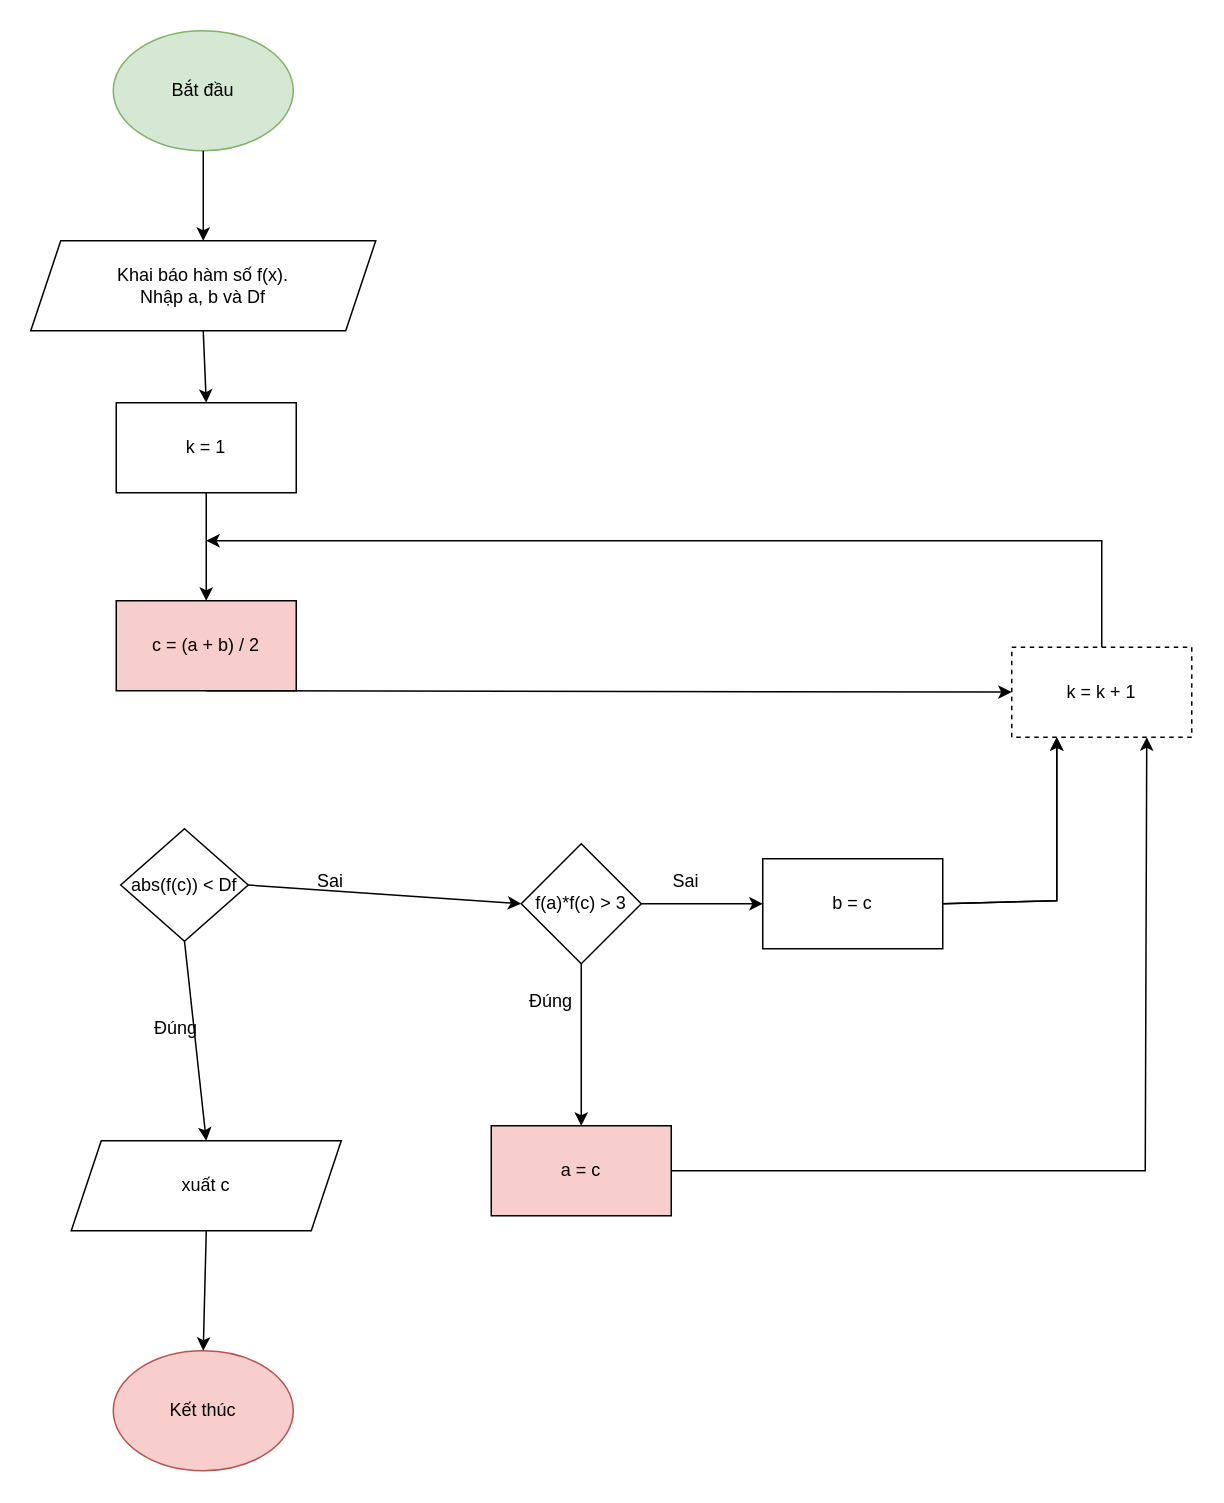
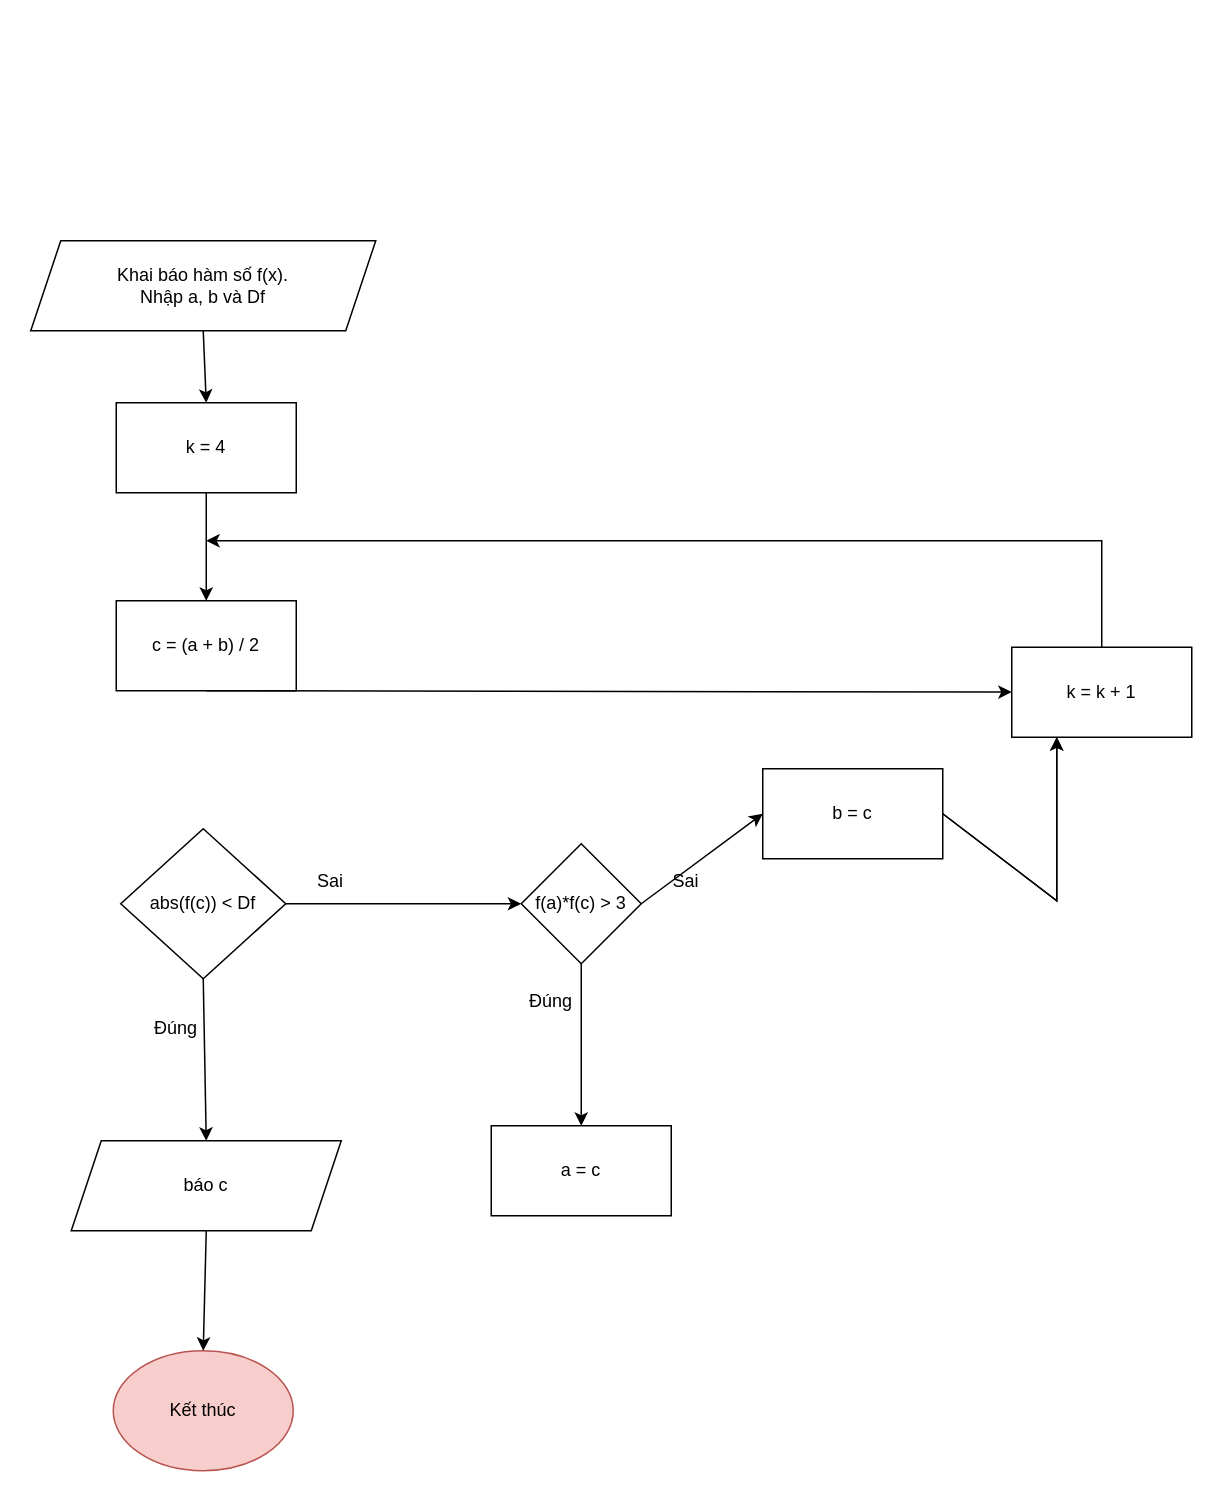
(203, 91) -> none
(203, 191) -> none
(206, 448) -> (206, 448)
(206, 646) -> (206, 646)
(1102, 692) -> (1102, 692)
(185, 885) -> (203, 904)
(853, 904) -> (853, 814)
(581, 1171) -> (581, 1171)
(1119, 1171) -> none
(206, 1186) -> (206, 1186)
